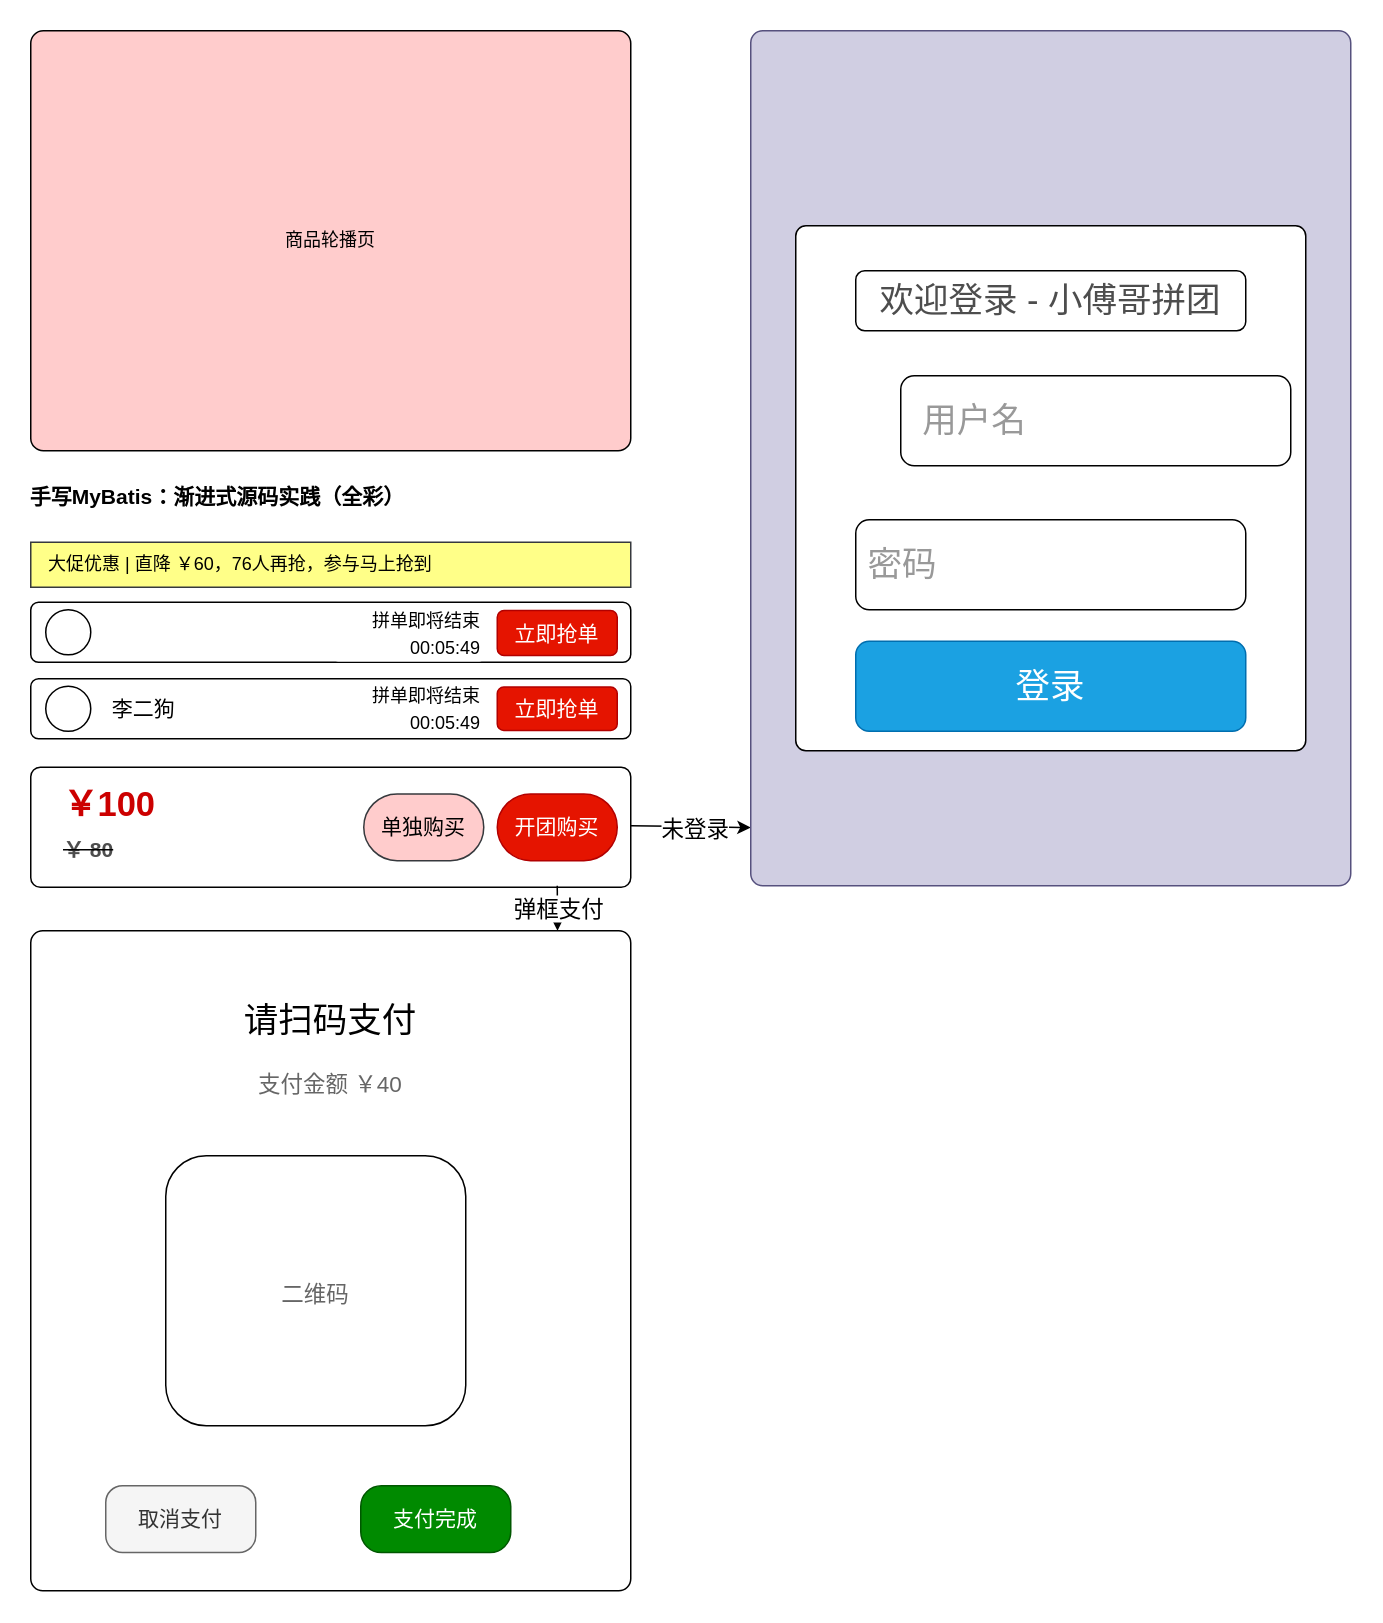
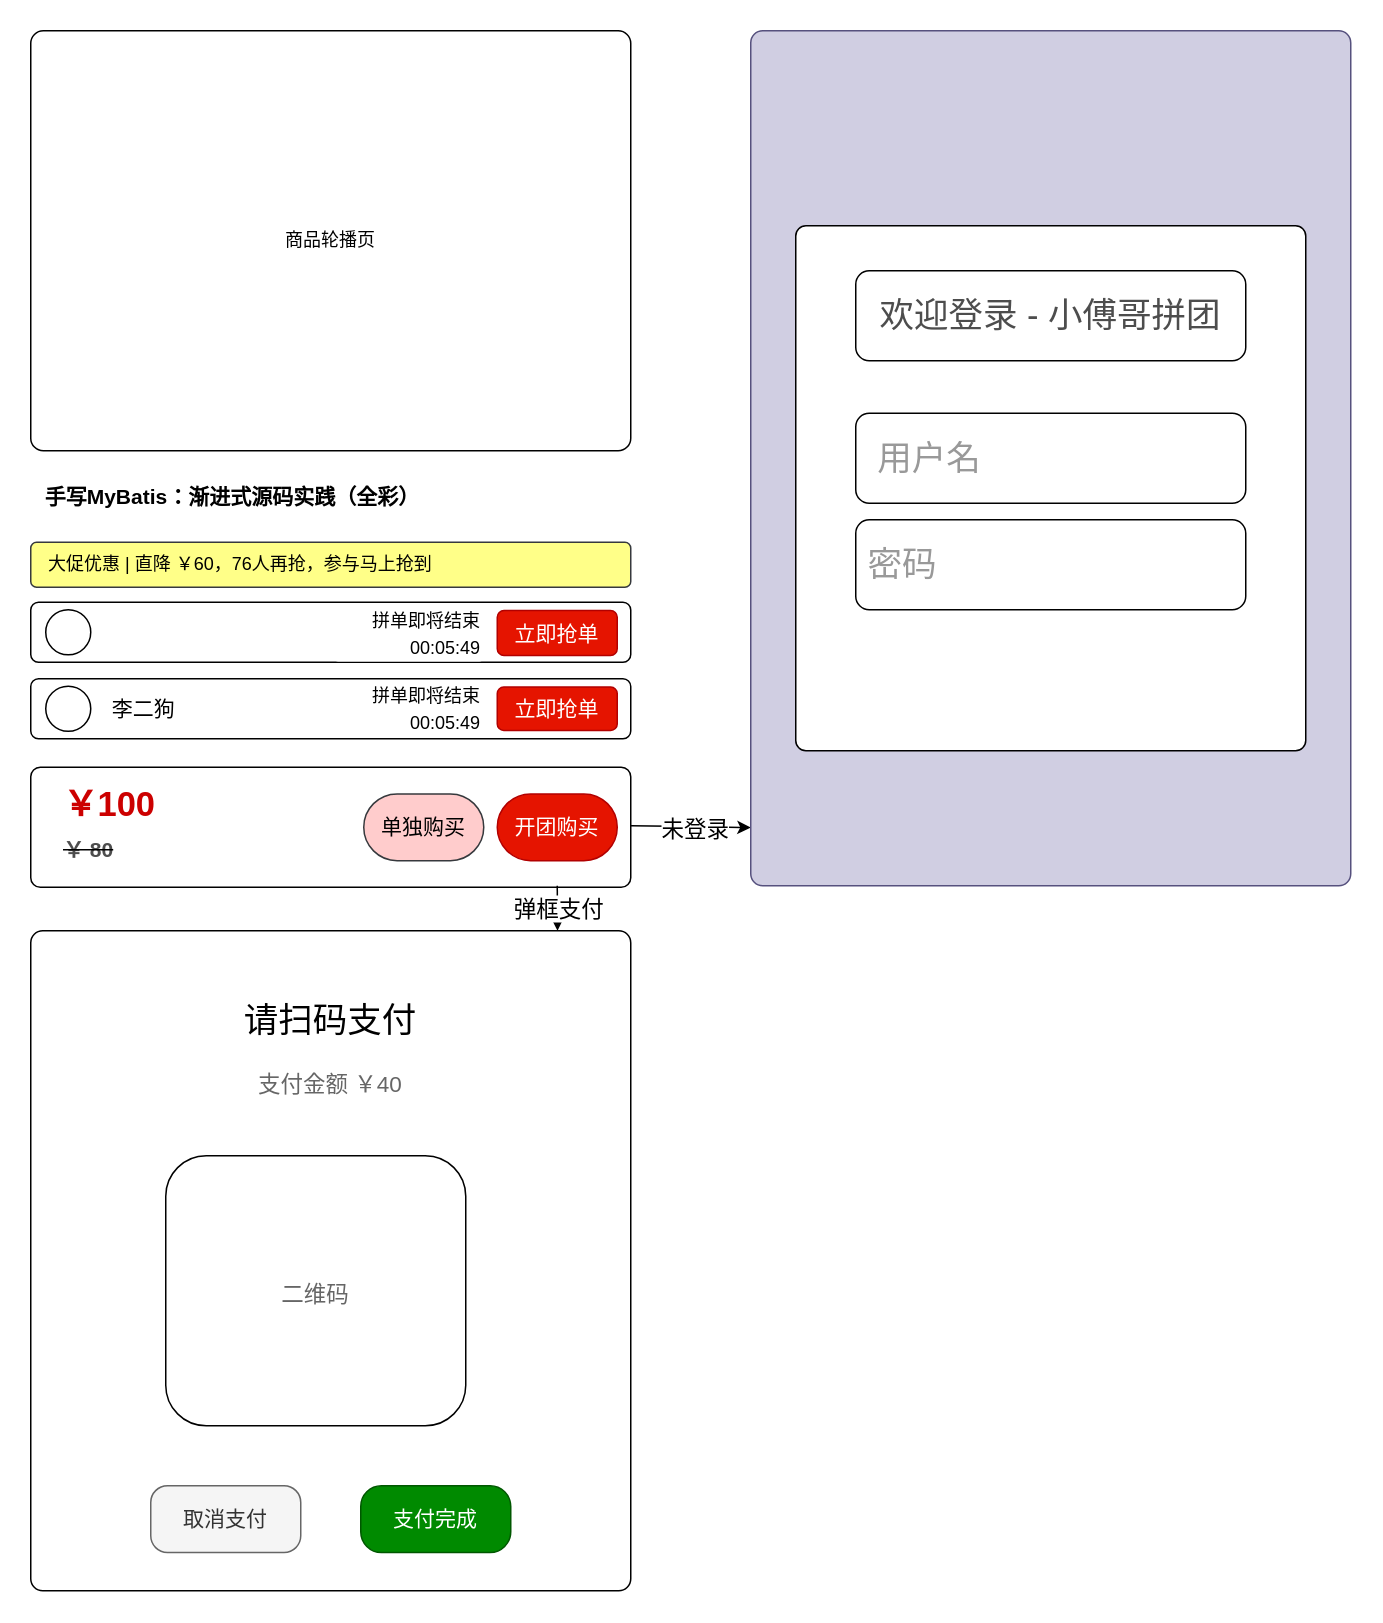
(331, 241) -> (331, 241)
(1051, 301) -> (1051, 316)
(1096, 421) -> (1051, 458)
(316, 497) -> (331, 497)
(331, 565) -> (331, 565)
(1051, 686) -> none
(181, 1519) -> (226, 1519)
